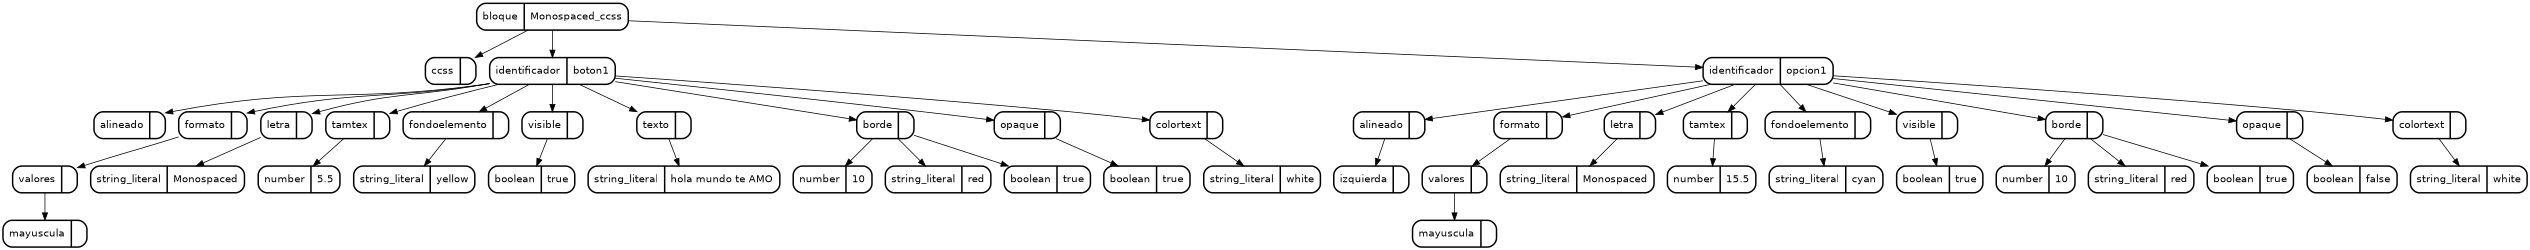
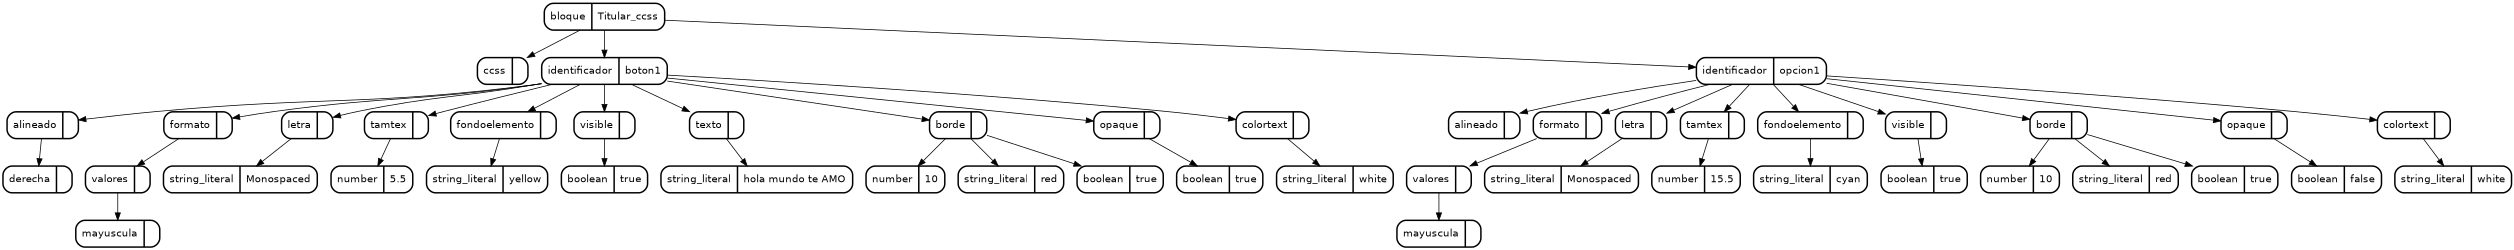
(576, 16) -> (628, 16)
none -> (38, 179)
(1371, 179) -> none
